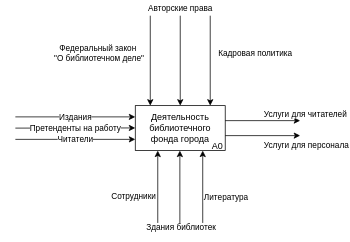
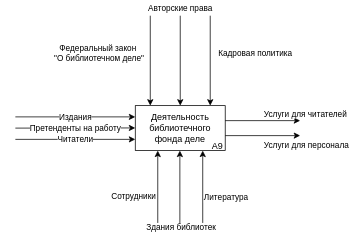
(180, 128) -> (180, 128)
(218, 147) -> (218, 147)
